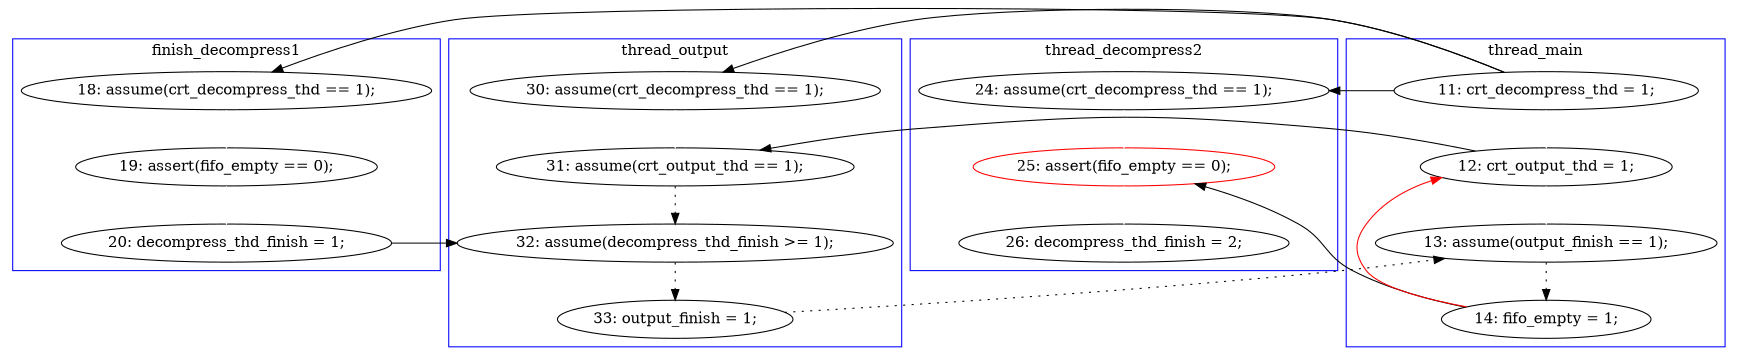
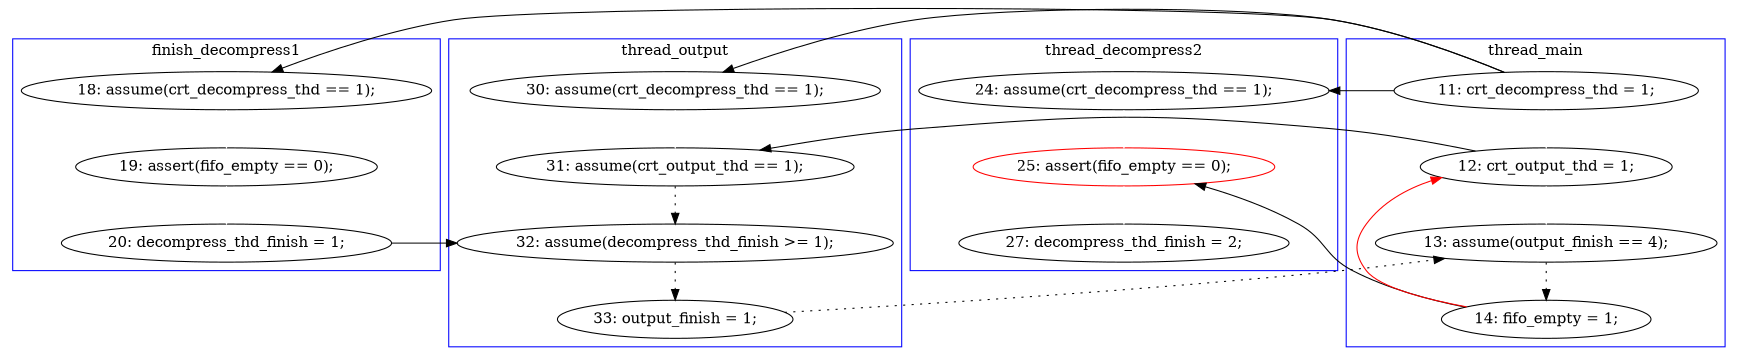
(1124, 243) -> (1124, 243)
(1546, 243) -> (1546, 243)
